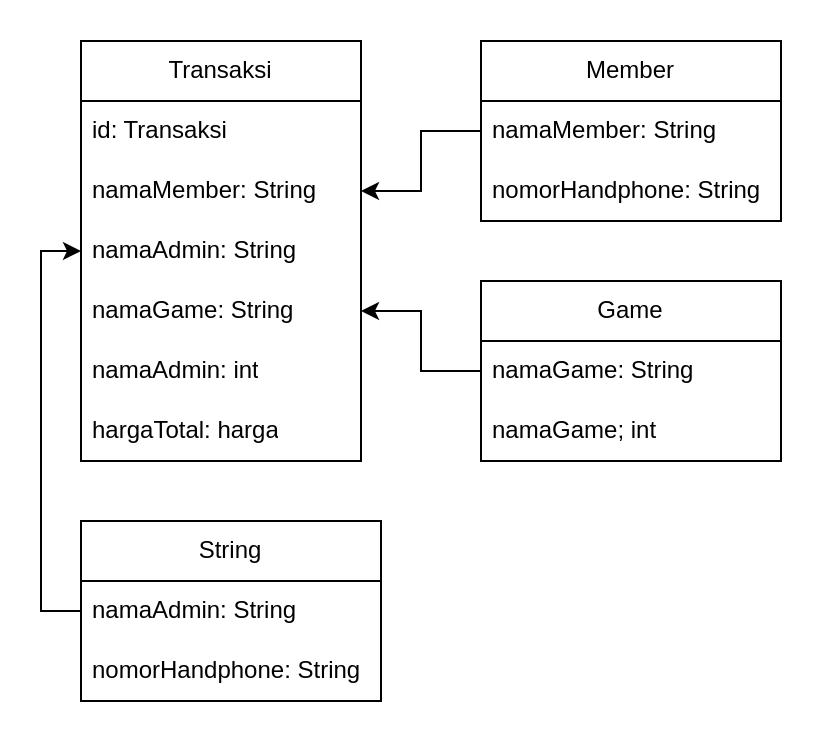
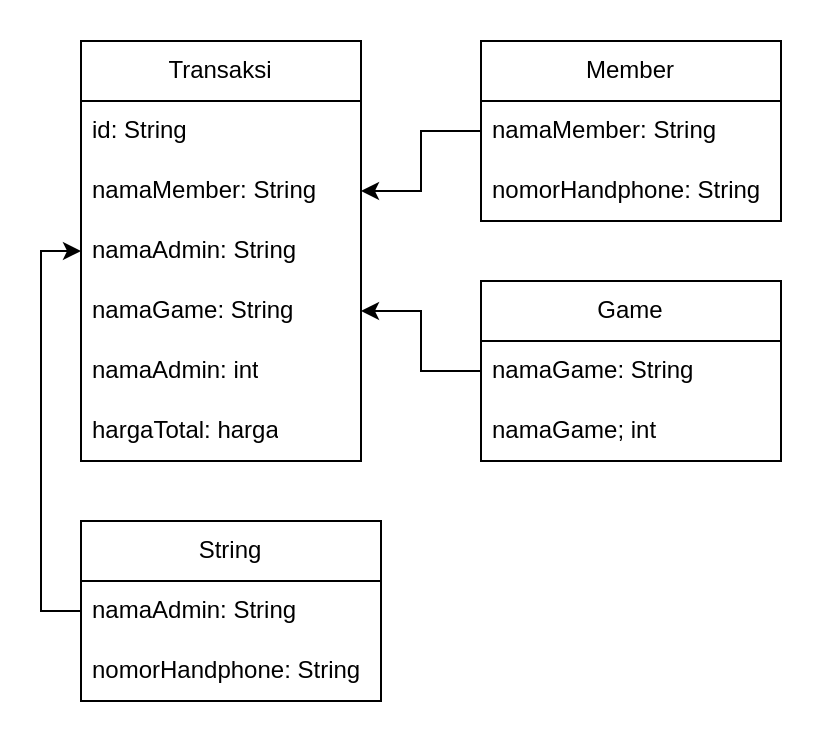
(168, 131) -> (148, 131)
